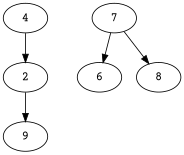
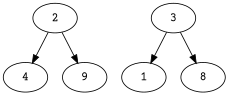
(114, 18) -> (173, 18)
(25, 44) -> (42, 44)
(99, 77) -> (144, 77)
